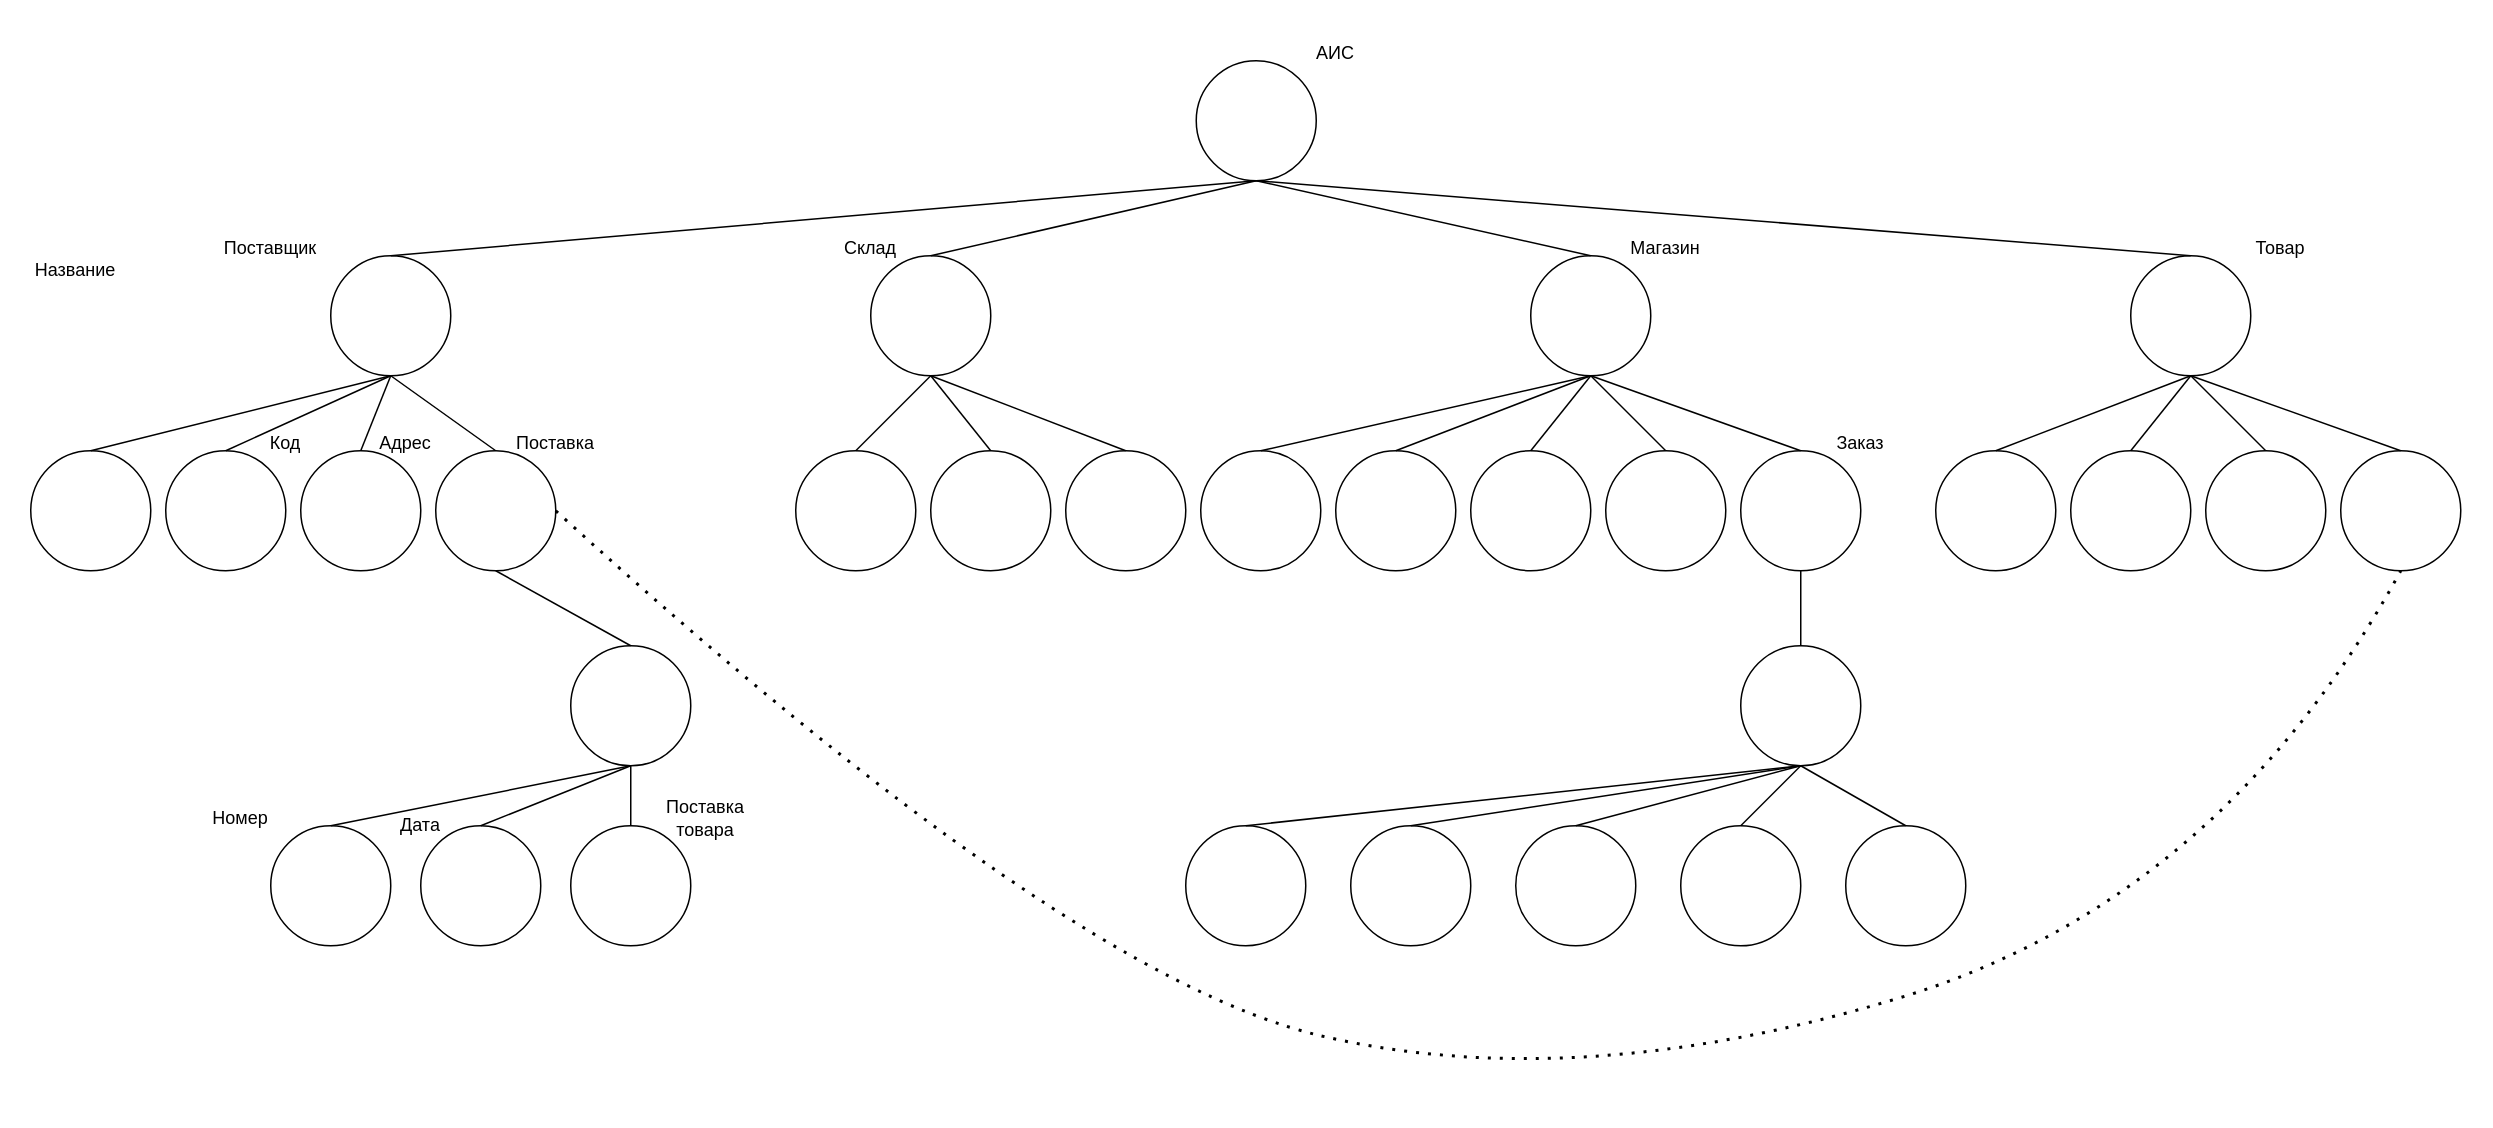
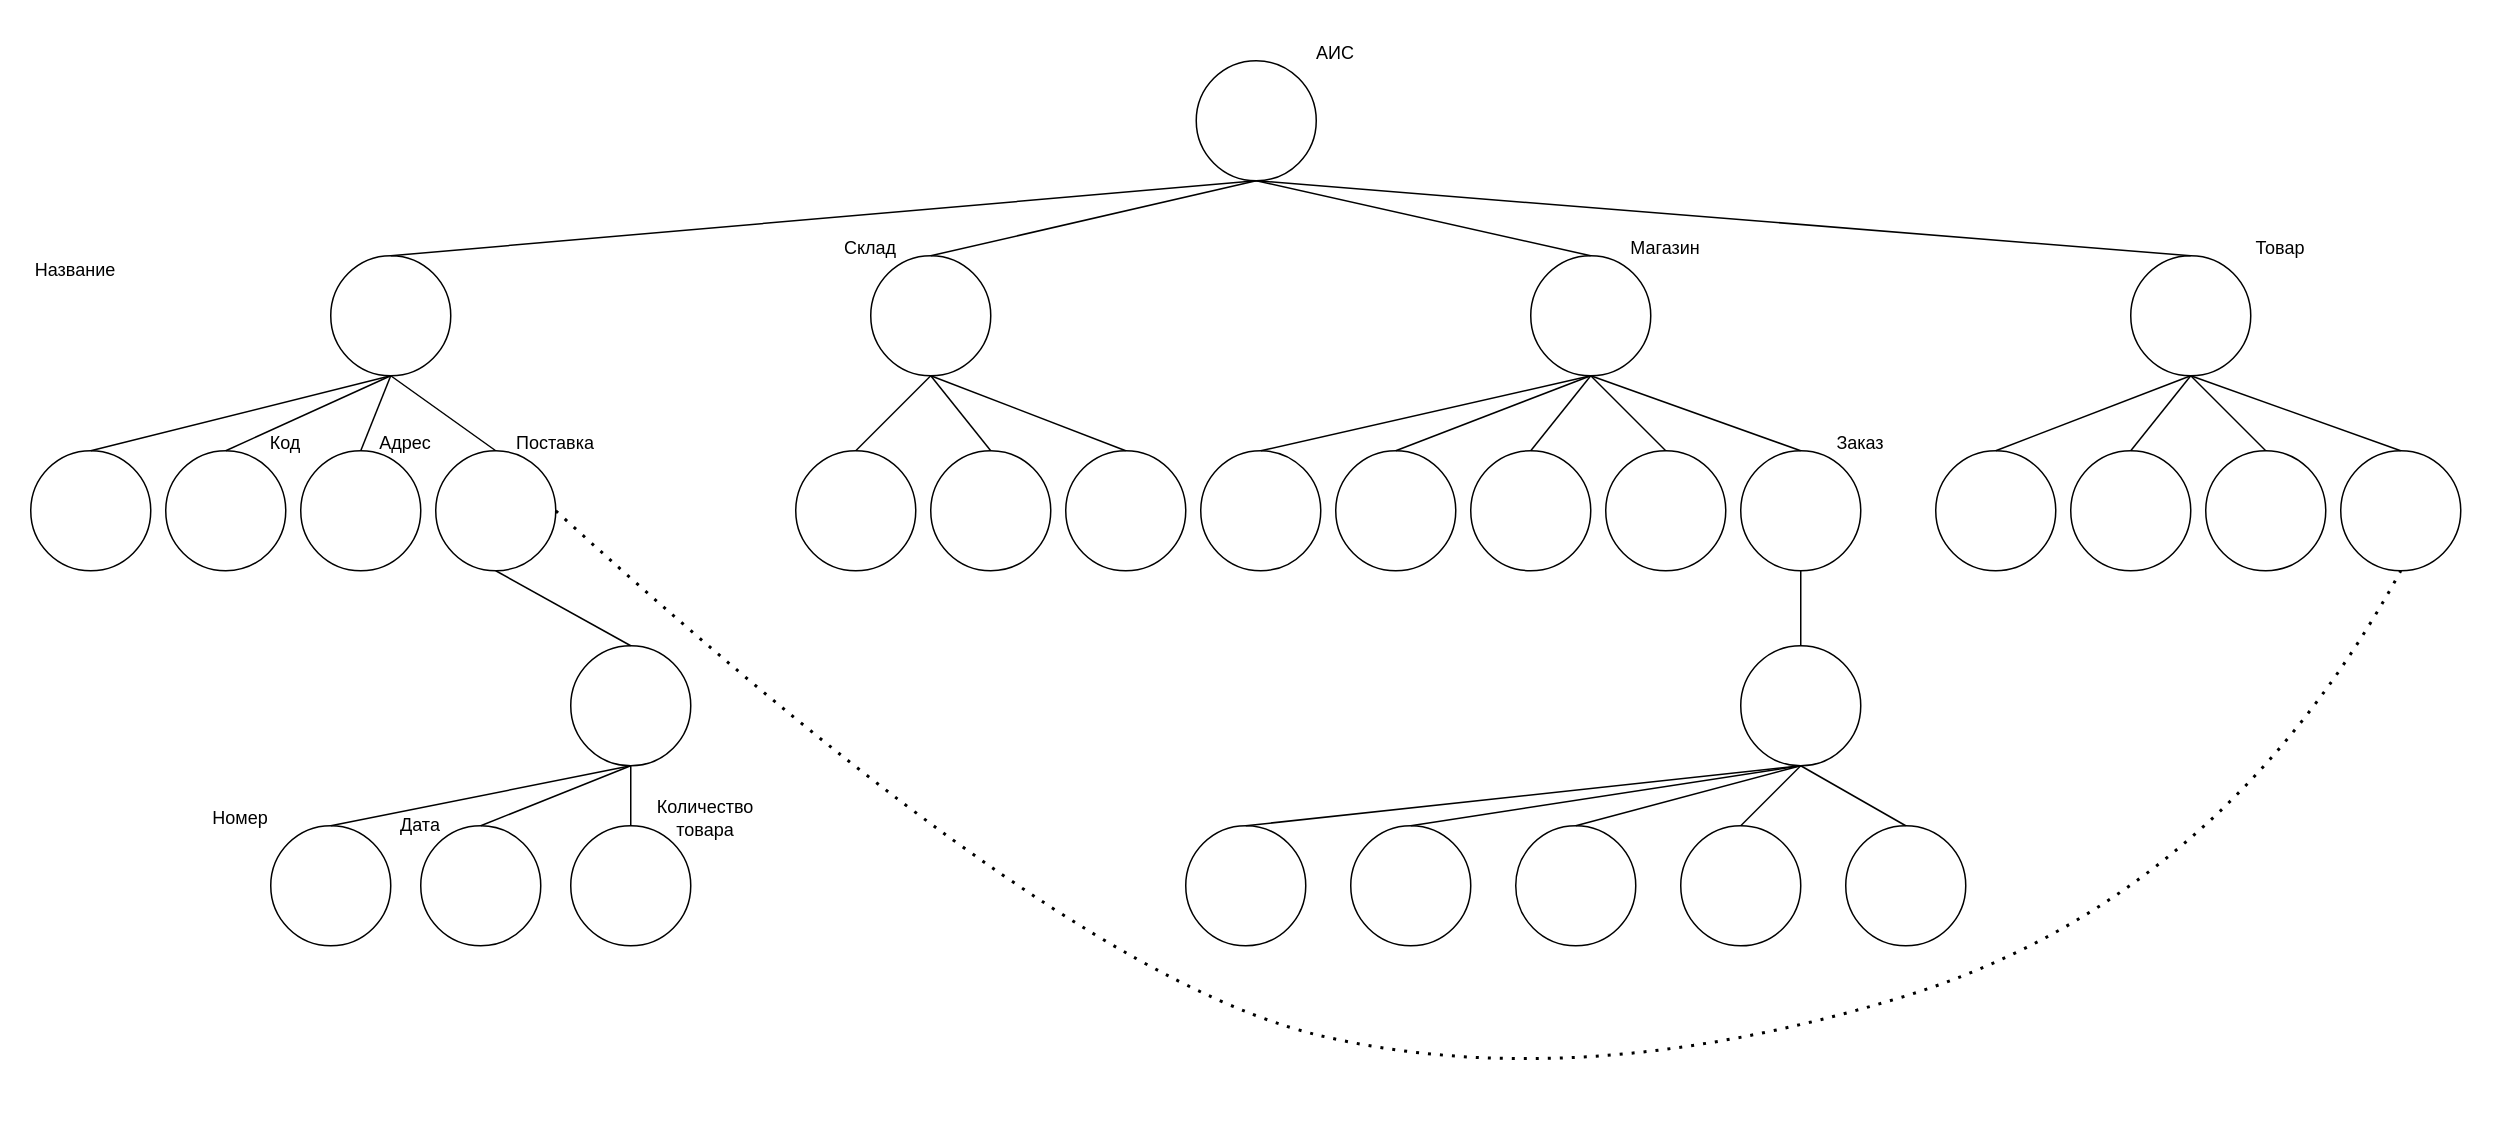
(271, 248) -> none
(706, 818) -> (706, 818)
